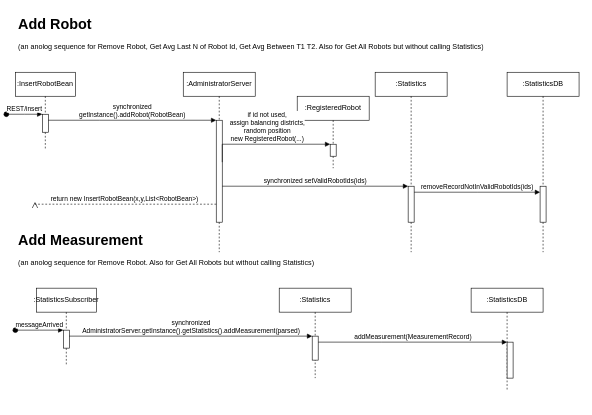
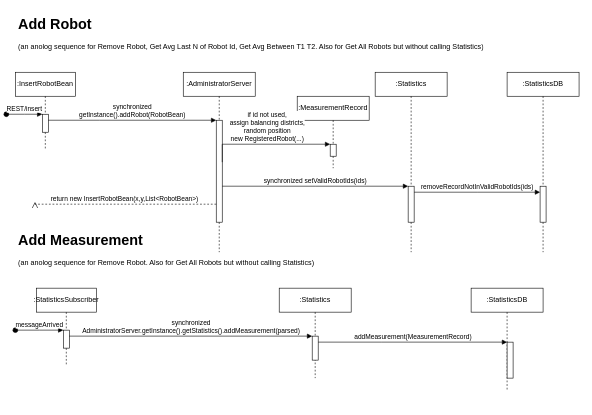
(333, 108) -> (333, 108)
